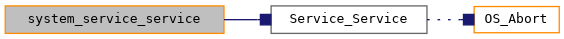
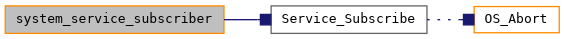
(115, 20) -> (115, 20)
(349, 20) -> (349, 20)
